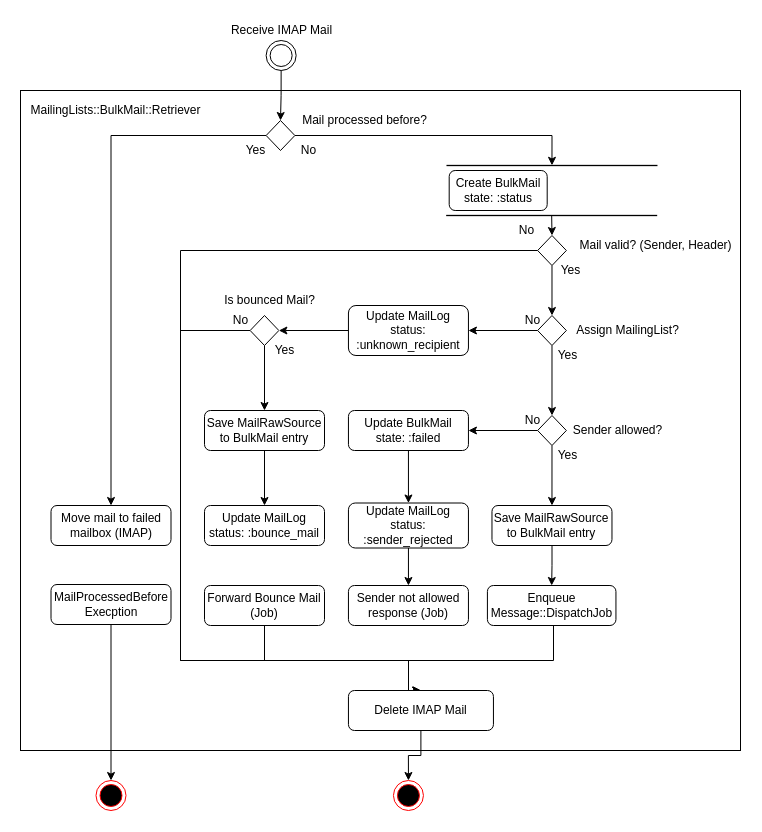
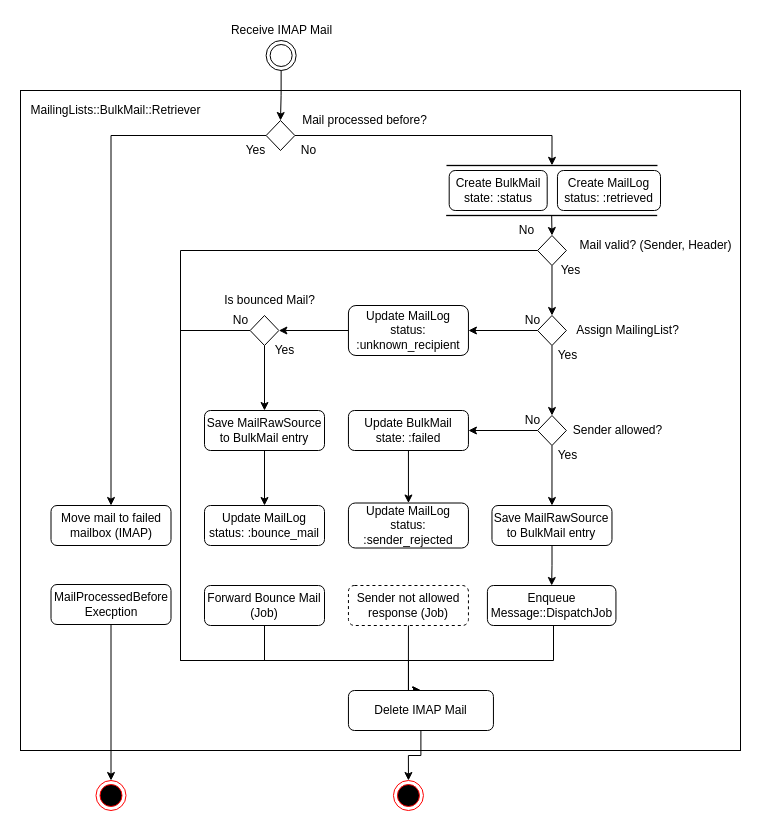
none -> (609, 191)
(408, 563) -> none
(408, 606) -> (408, 606)
none -> (408, 642)
